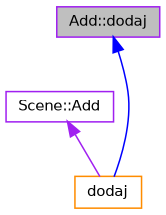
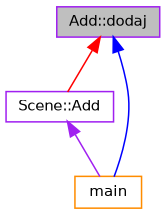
none -> (80, 71)
(108, 192) -> (108, 192)
